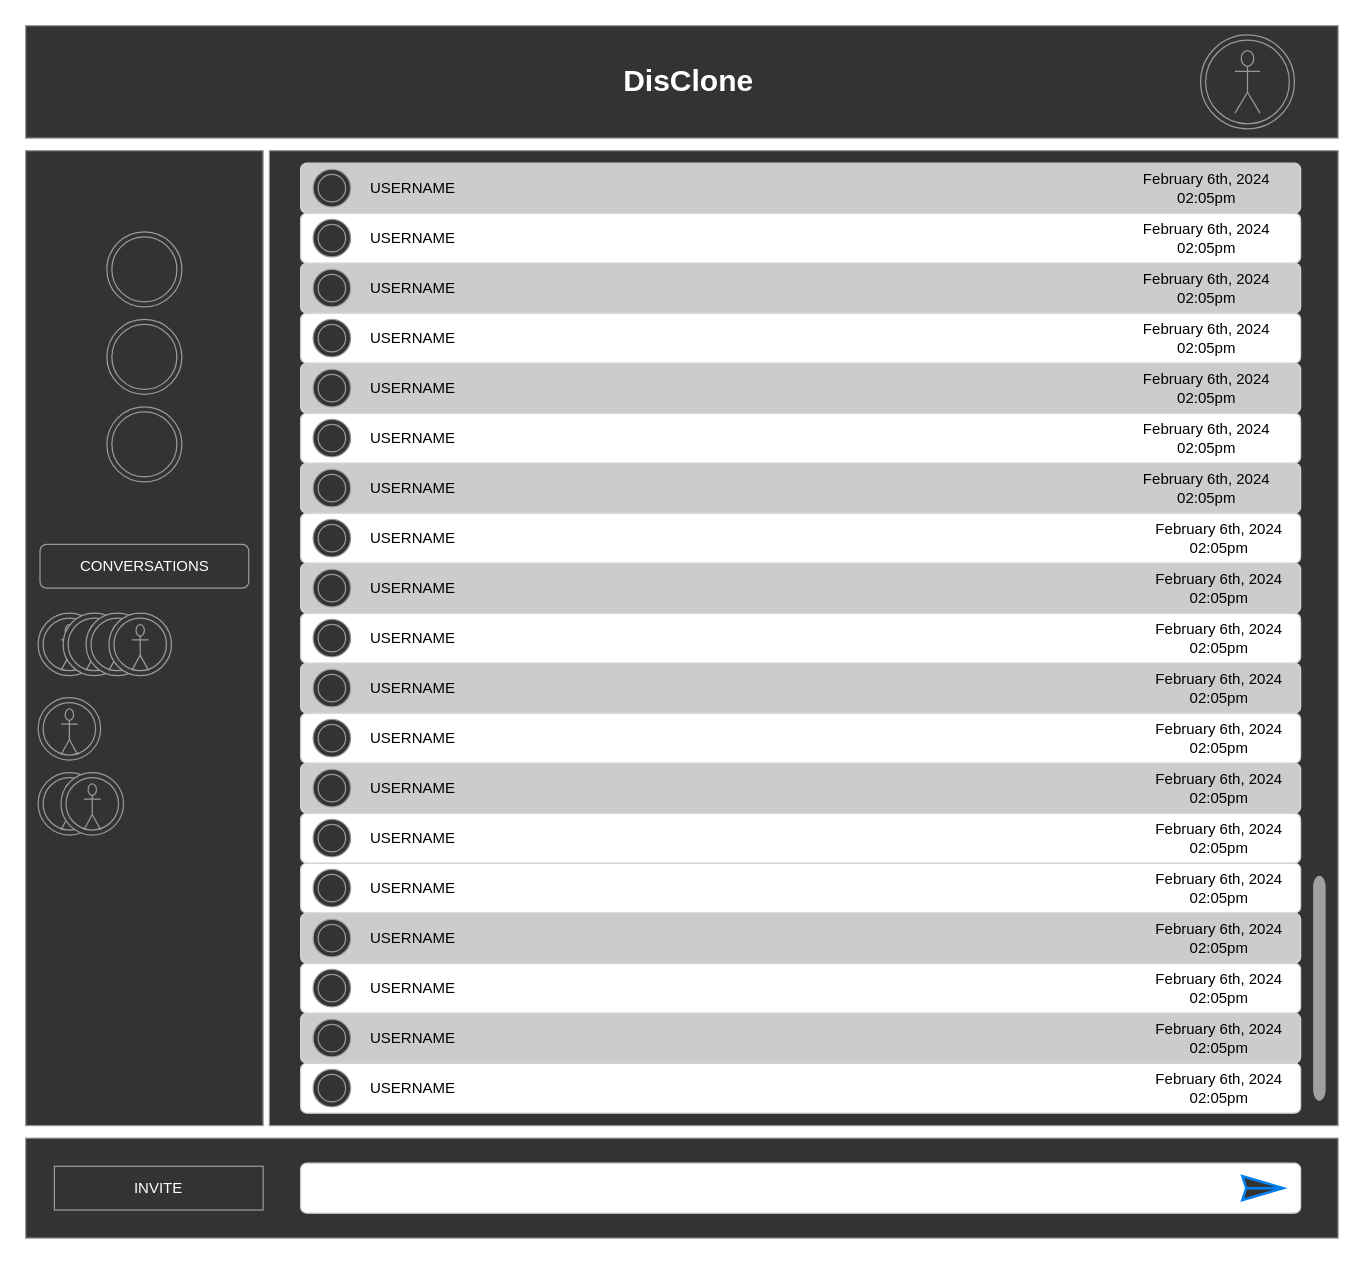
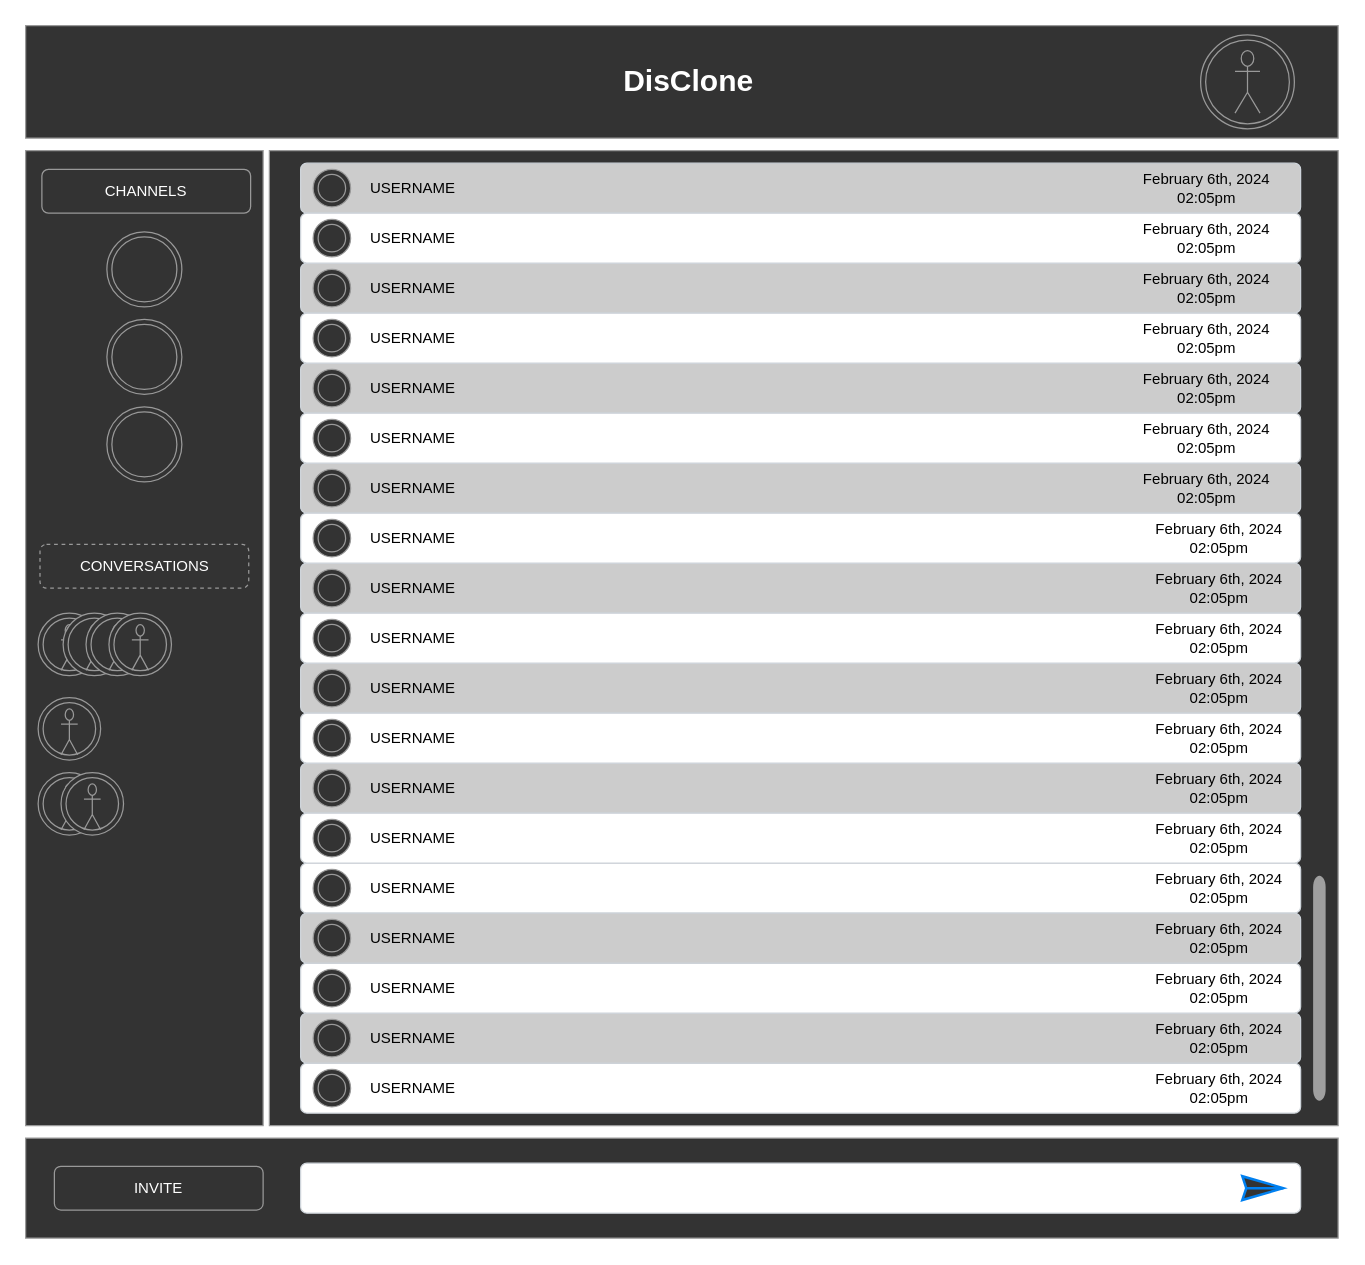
none -> (146, 191)
(144, 566) -> (144, 566)
(159, 1188) -> (159, 1188)
